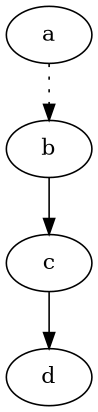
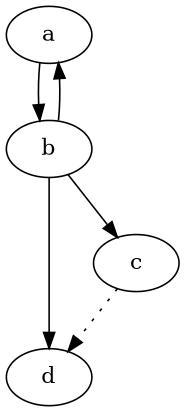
(49, 84) -> (39, 84)
none -> (60, 100)
none -> (49, 255)
(49, 312) -> (98, 314)
